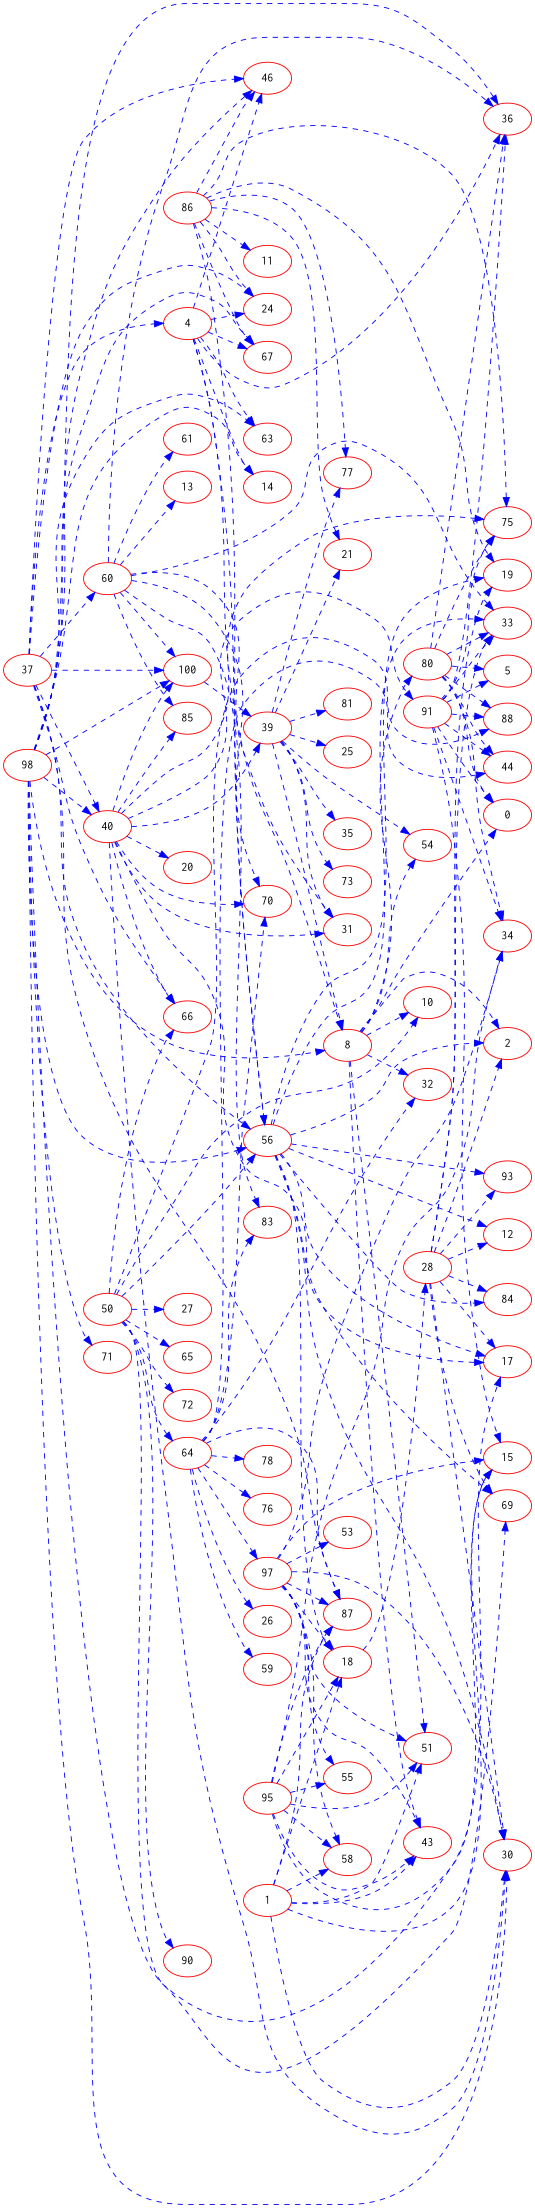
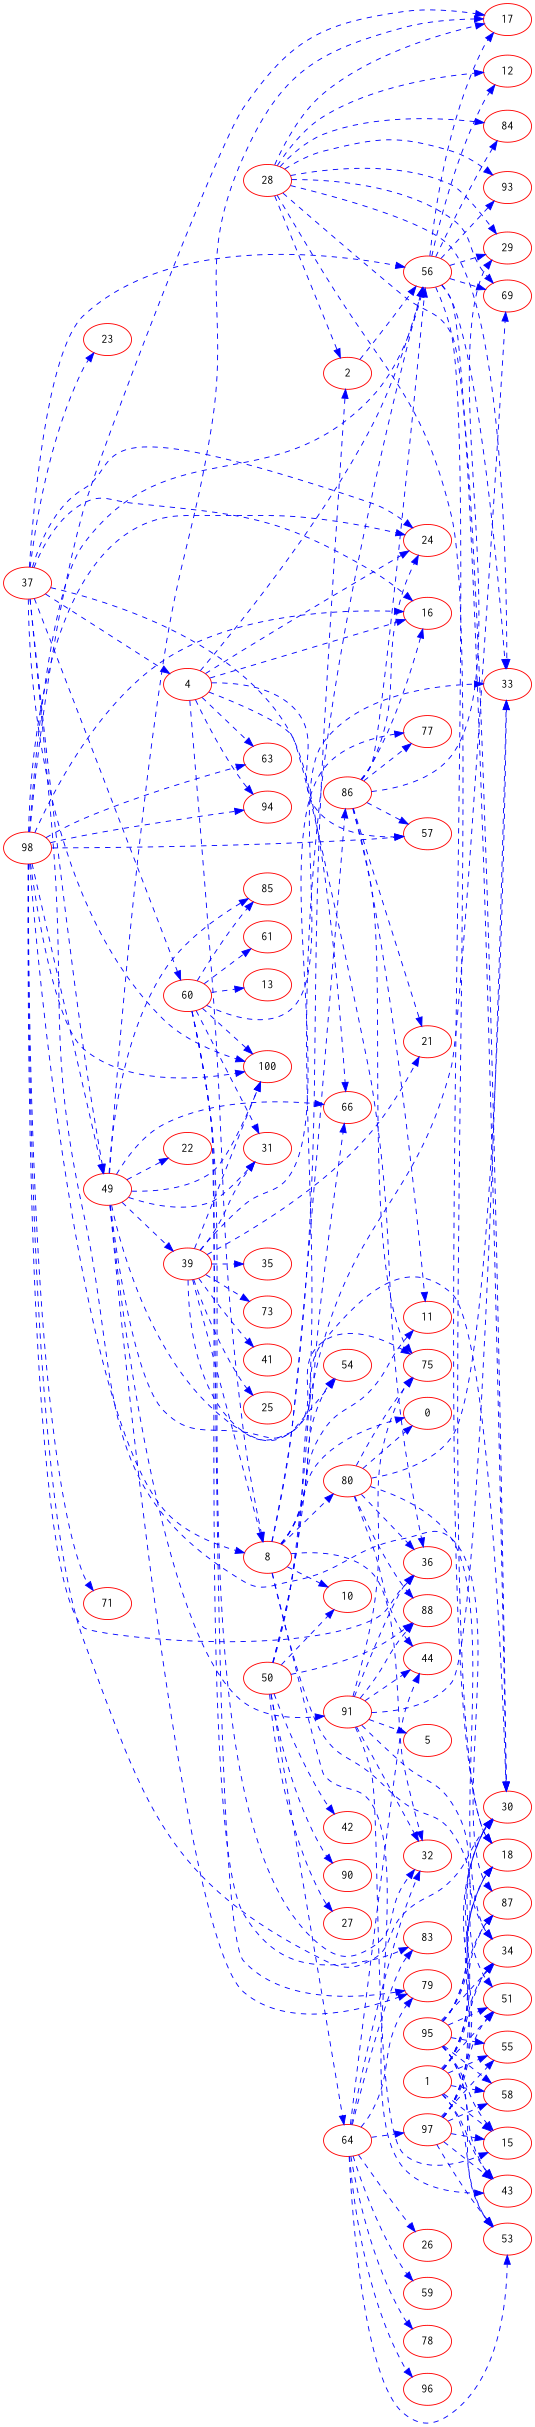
(268, 78) -> (428, 613)
(171, 161) -> (227, 1666)
none -> (108, 340)
(268, 357) -> (428, 834)
(268, 487) -> (268, 807)
none -> (109, 551)
(508, 575) -> (508, 248)
(463, 667) -> none
(217, 691) -> (229, 1162)
(348, 704) -> (268, 1360)
(466, 769) -> (384, 1777)
(108, 827) -> (108, 1189)
(188, 868) -> (188, 1148)
(268, 901) -> (428, 1986)
(383, 1086) -> (386, 327)
none -> (319, 1126)
(188, 1357) -> none
(188, 1405) -> (348, 1828)
none -> (325, 1429)
(314, 1467) -> (389, 2394)
(406, 1483) -> (461, 993)
(268, 1509) -> (428, 2389)
(301, 1590) -> none
none -> (468, 1925)
none -> (467, 2021)
none -> (464, 2066)
none -> (468, 2132)
none -> (467, 2156)
